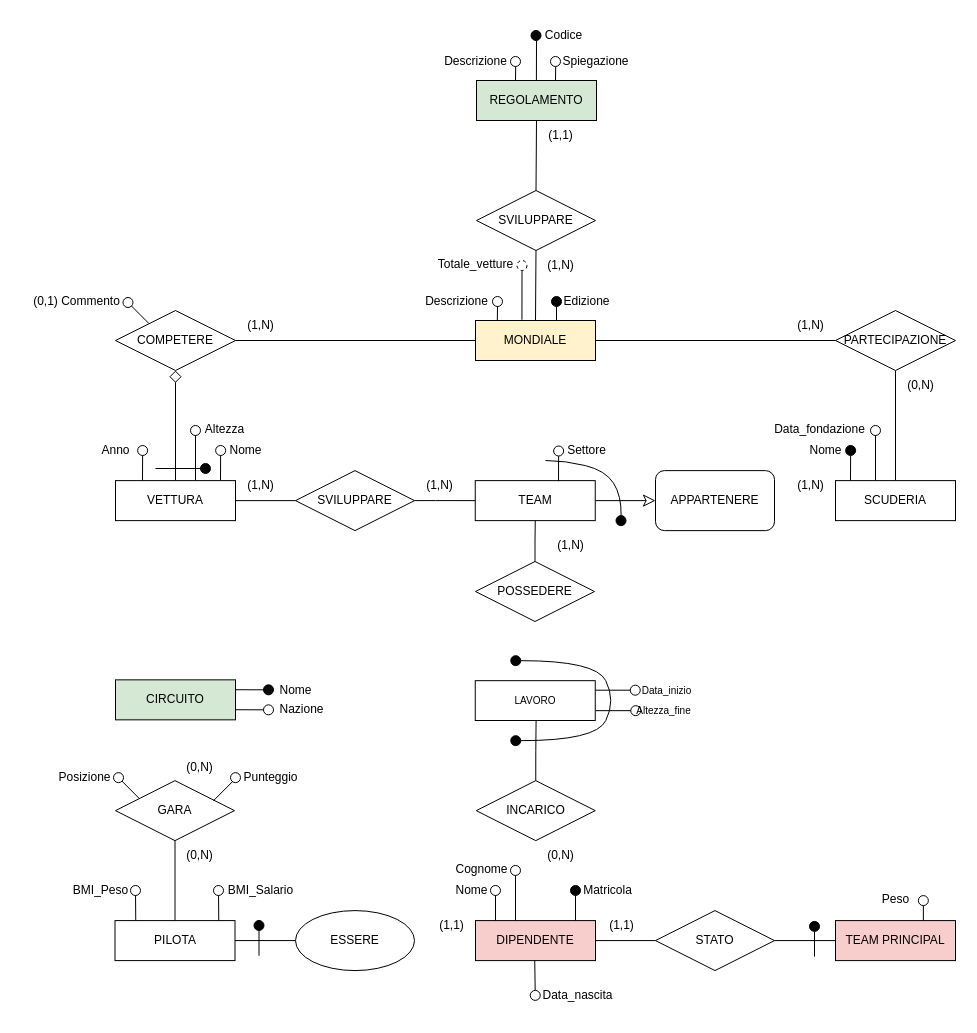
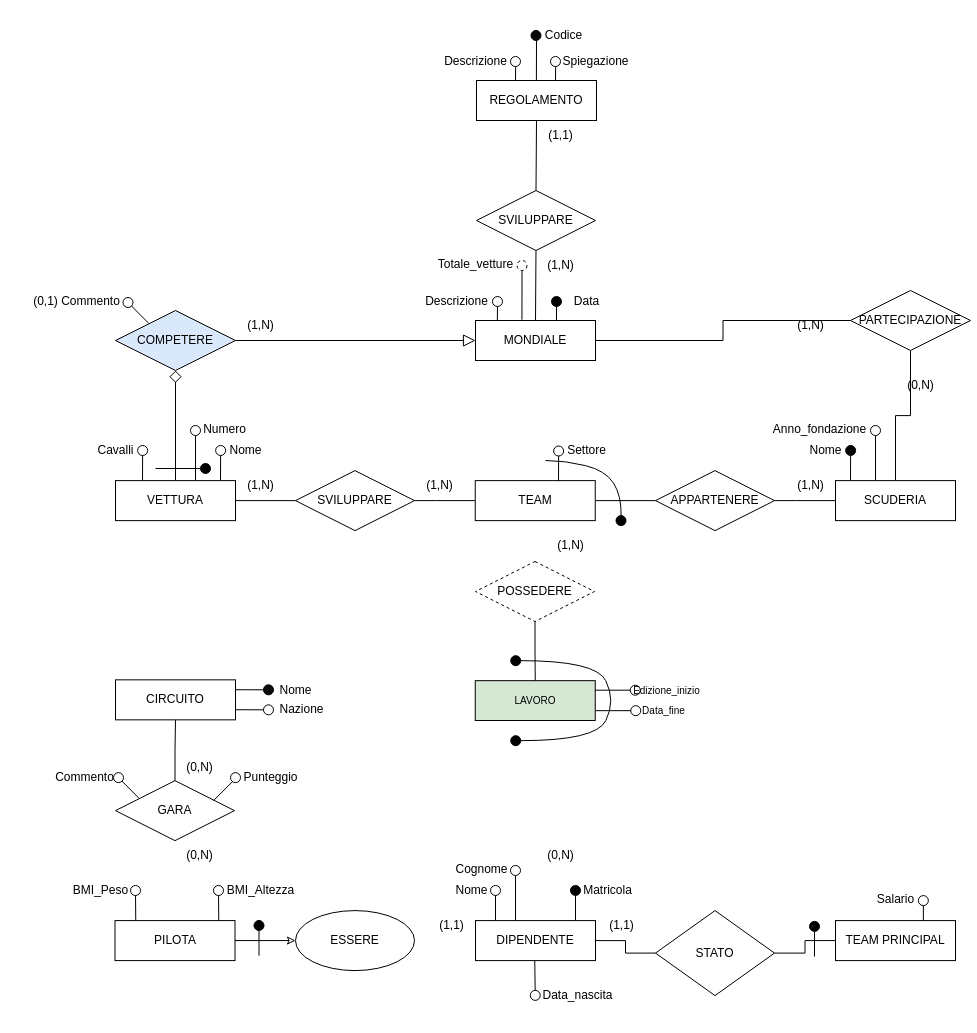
(537, 101) -> (537, 101)
(587, 302) -> (587, 302)
(176, 341) -> (176, 341)
(468, 341) -> (462, 341)
(536, 341) -> (536, 341)
(896, 341) -> (911, 321)
(225, 430) -> (225, 430)
(820, 430) -> (820, 430)
(116, 451) -> (116, 451)
(644, 501) -> (648, 501)
(715, 501) -> (715, 501)
none -> (806, 501)
(535, 541) -> none
(535, 592) -> (535, 592)
none -> (535, 651)
(667, 691) -> (667, 691)
(176, 700) -> (176, 700)
(535, 701) -> (535, 701)
(664, 711) -> (664, 711)
none -> (175, 750)
(536, 752) -> none
(85, 778) -> (85, 778)
(536, 811) -> none
(175, 880) -> none
(261, 891) -> (261, 891)
(896, 900) -> (896, 900)
(289, 941) -> (287, 941)
(536, 941) -> (536, 941)
(715, 941) -> (715, 953)
(896, 941) -> (896, 941)
